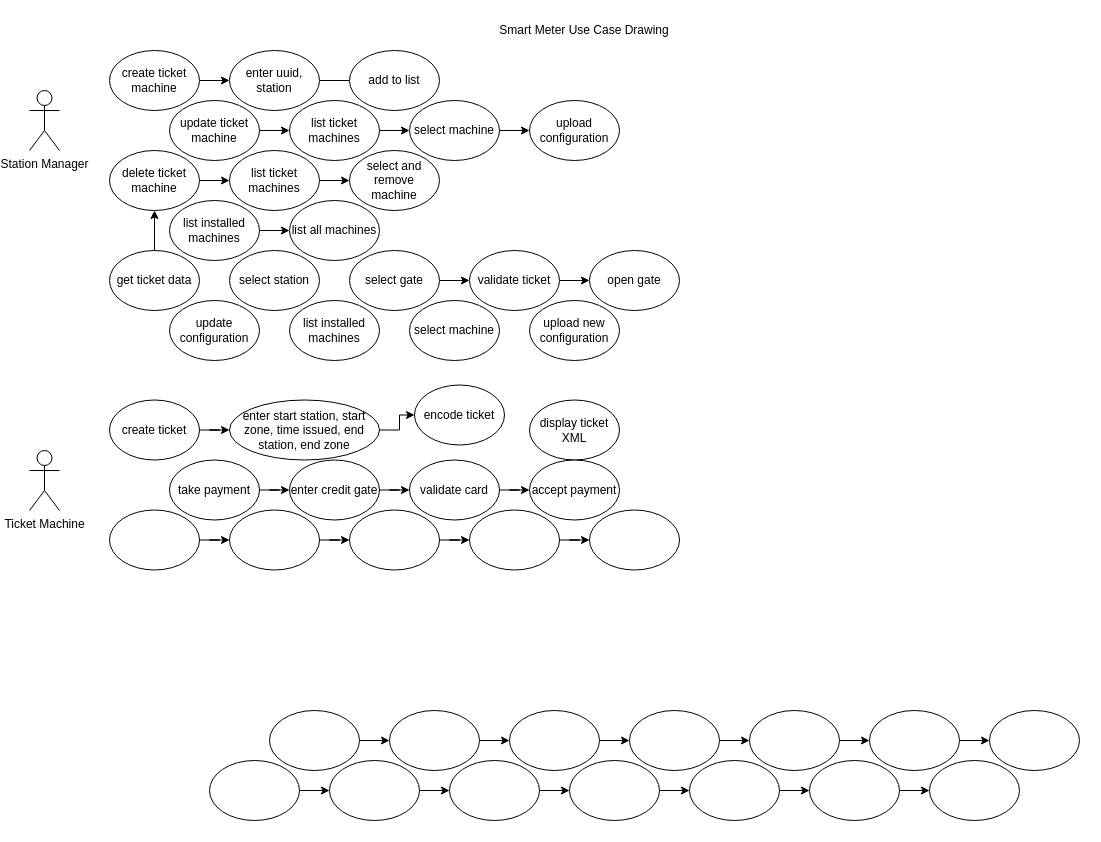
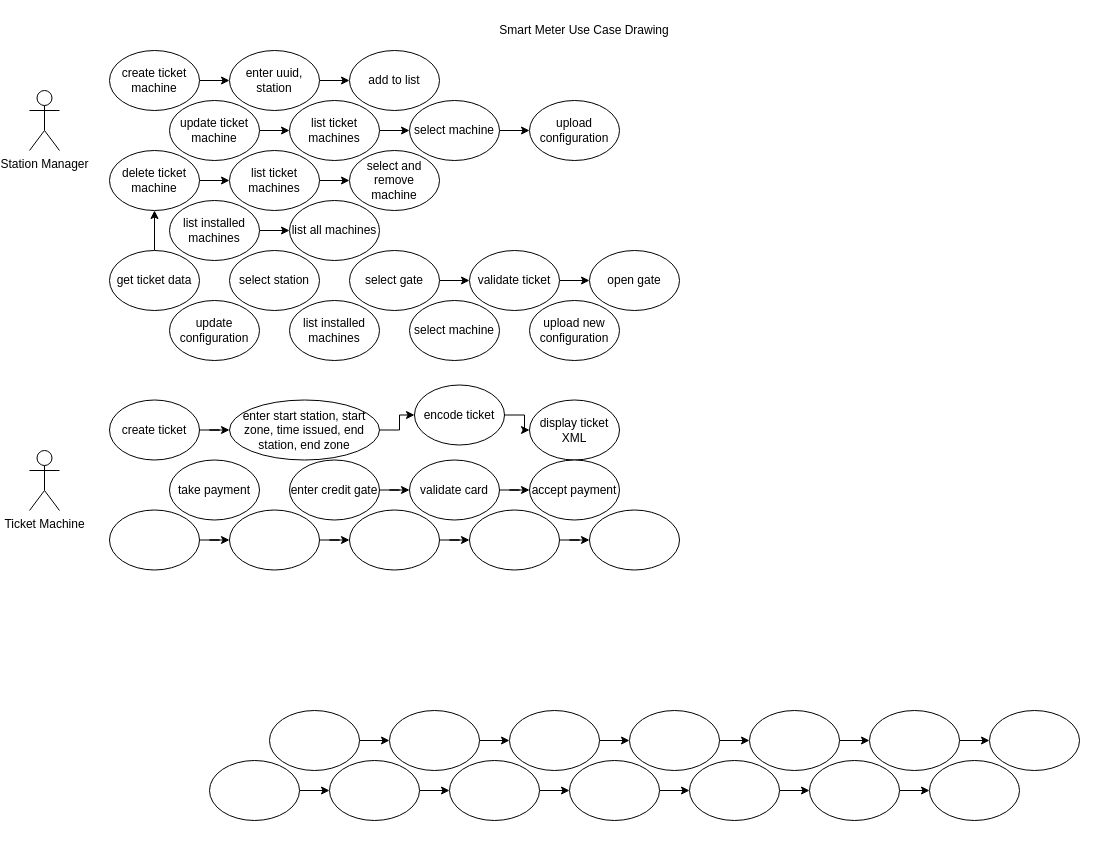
(344, 81) -> (341, 81)
none -> (523, 415)
(279, 490) -> none
